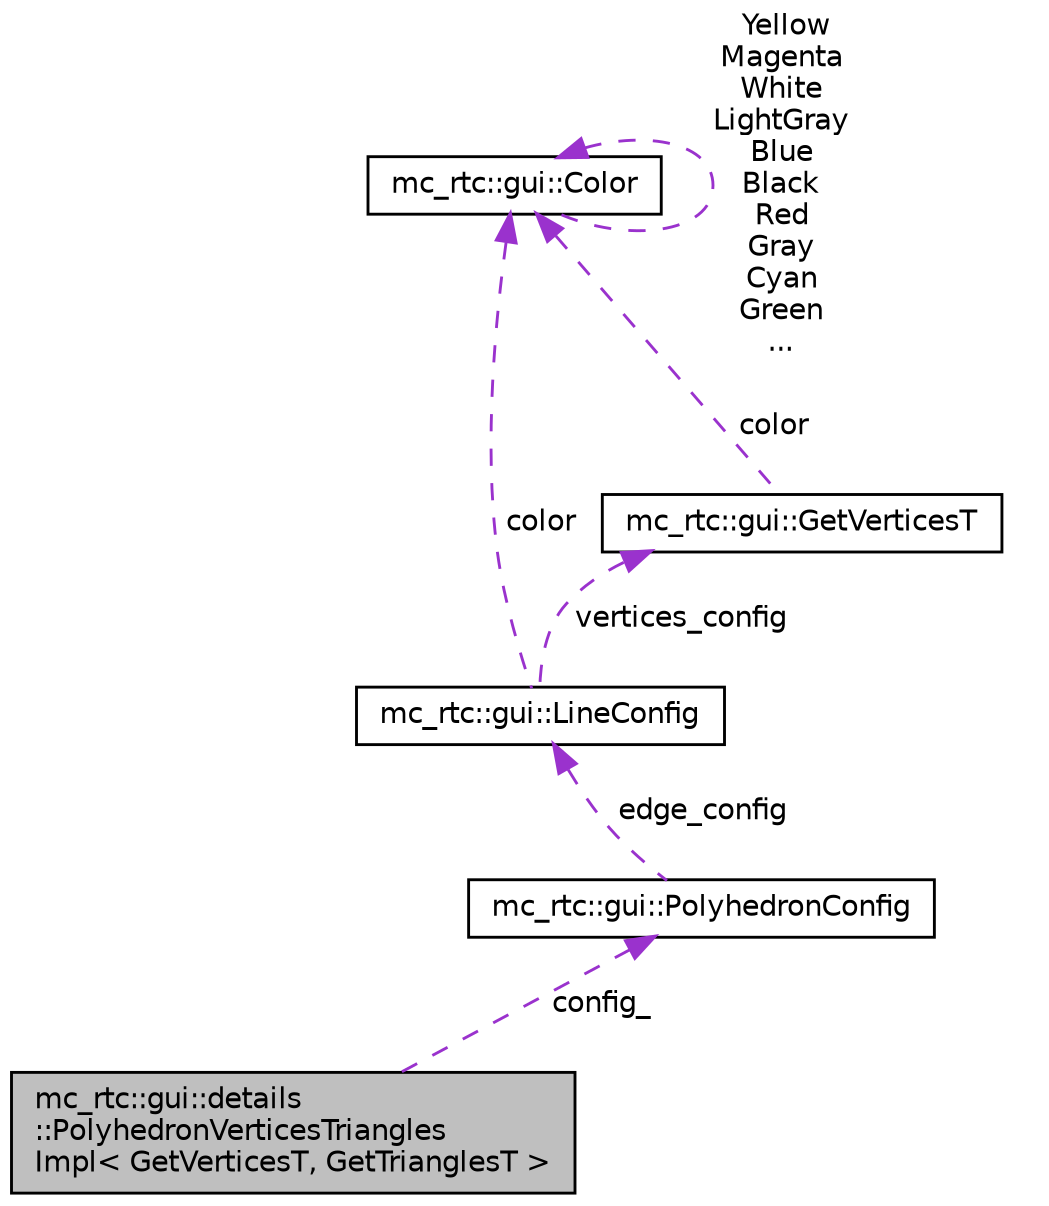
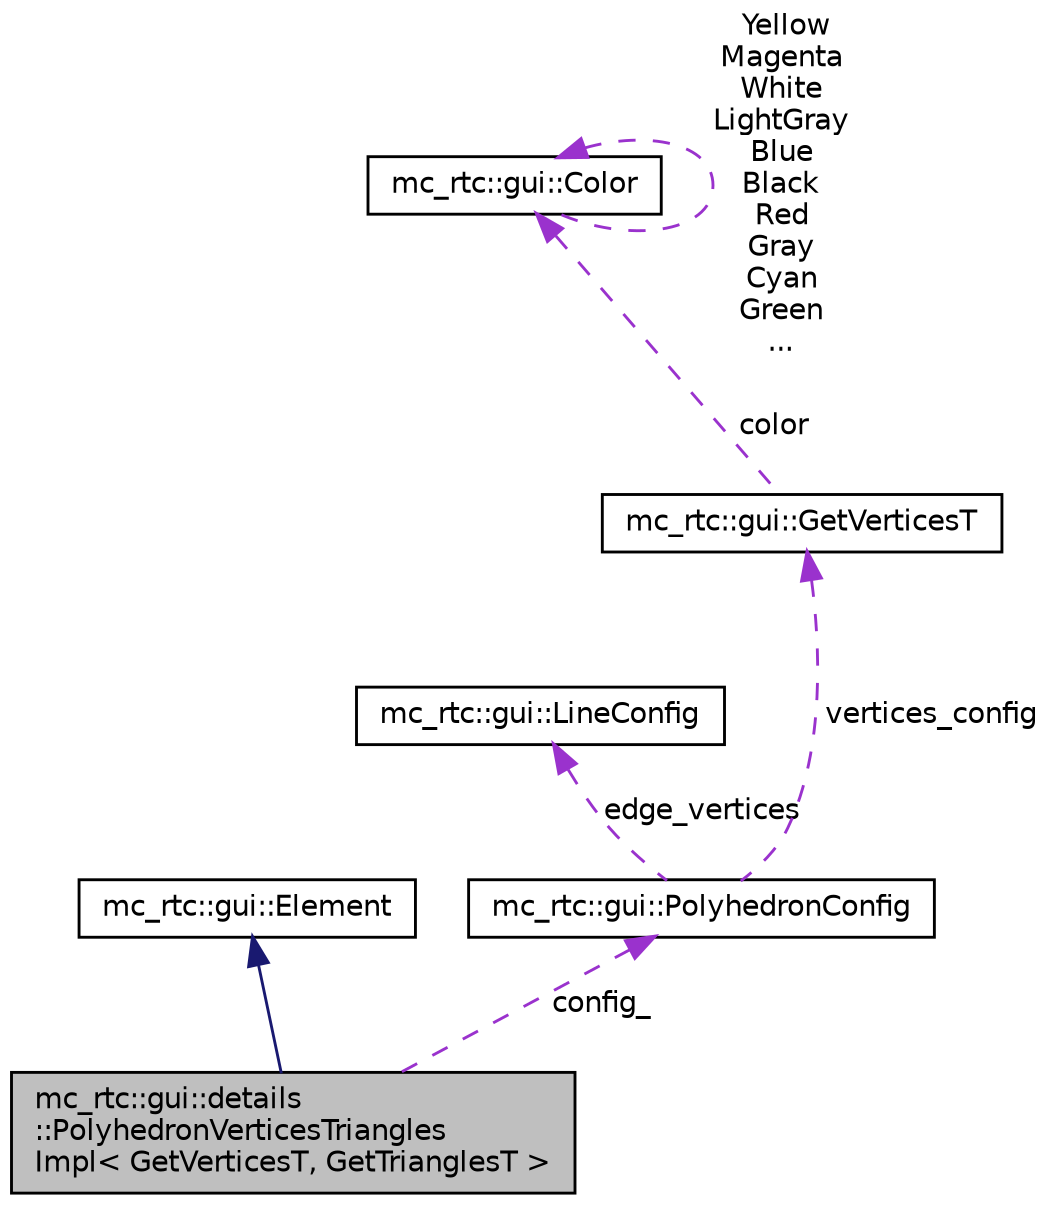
(491, 467) -> none
(561, 611) -> (812, 741)
(699, 812) -> (699, 812)
none -> (247, 908)
